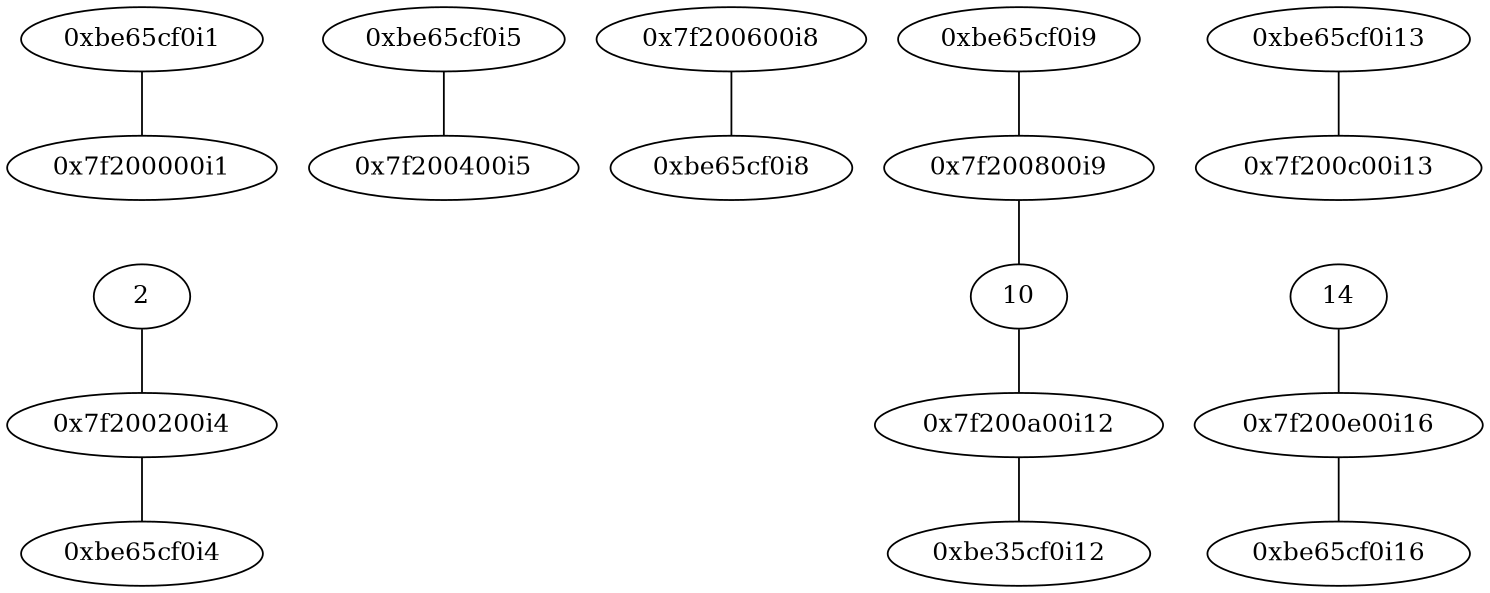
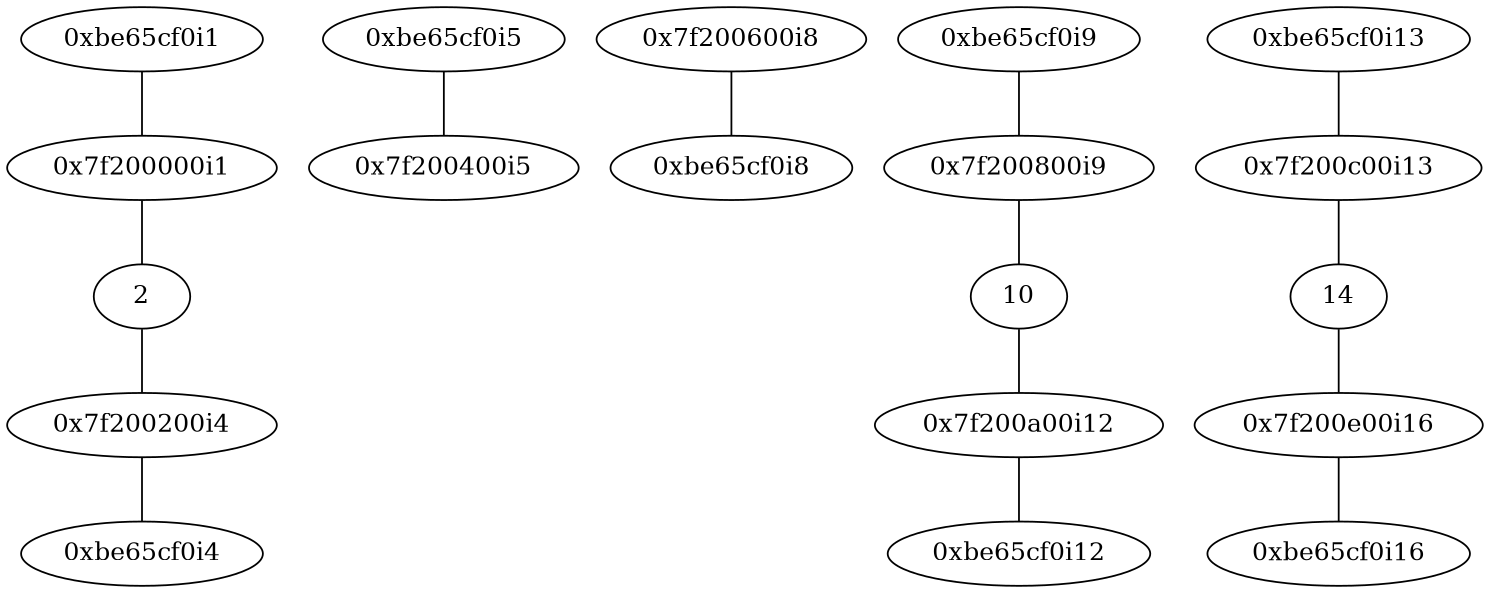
none -> (142, 232)
none -> (1339, 232)
(1019, 554) -> (1019, 554)
